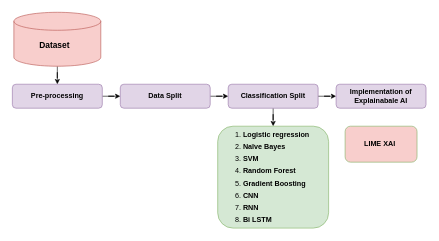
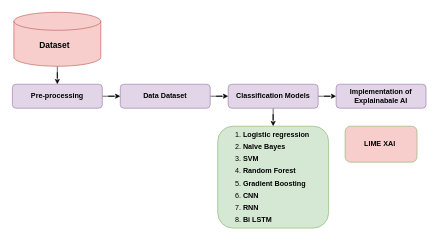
(165, 96) -> (165, 96)
(273, 96) -> (273, 96)
